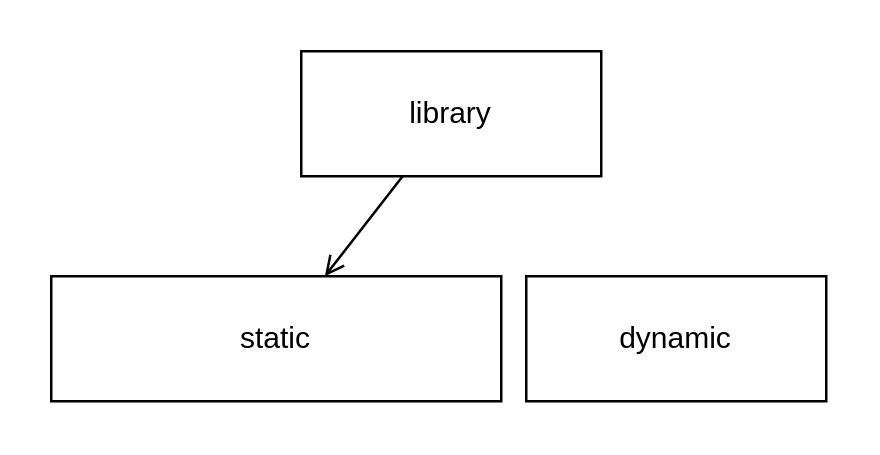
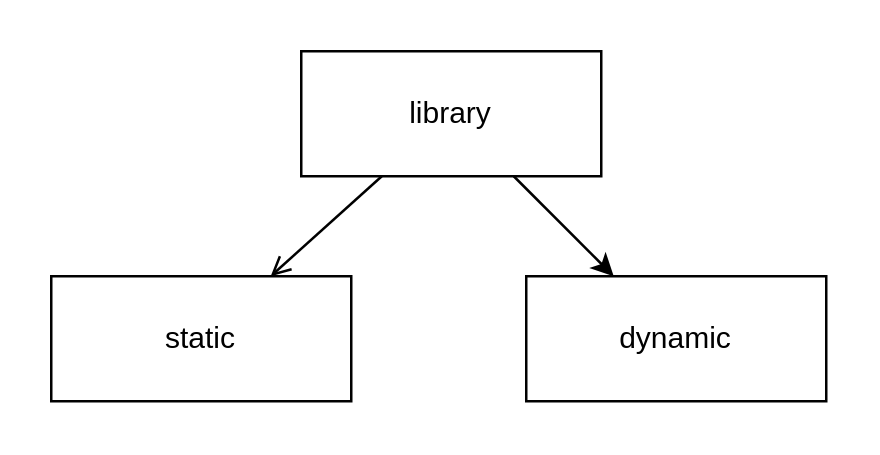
none -> (558, 220)
(276, 339) -> (201, 339)
